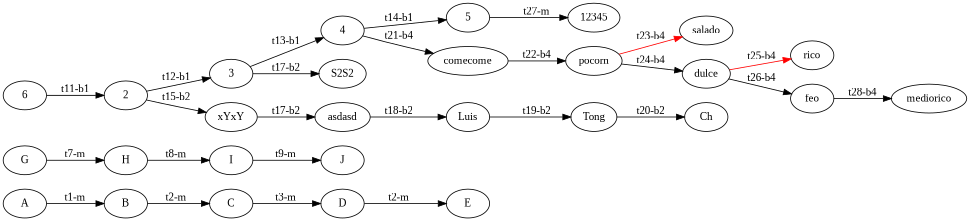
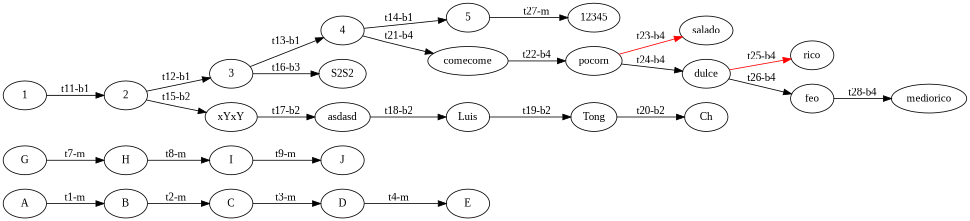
(286, 68) -> (286, 68)
(25, 95) -> (25, 95)
(399, 198) -> (399, 198)
